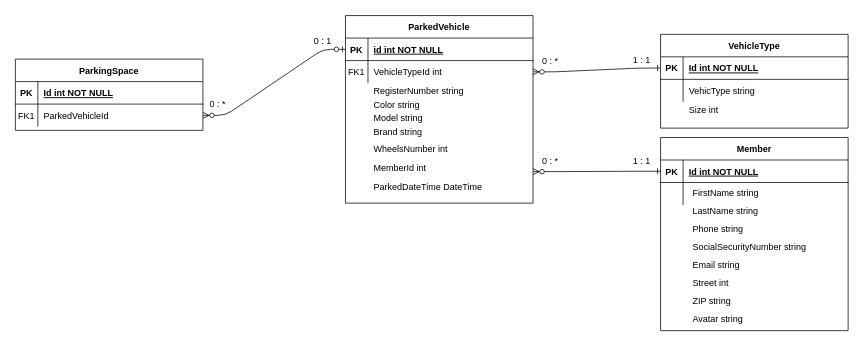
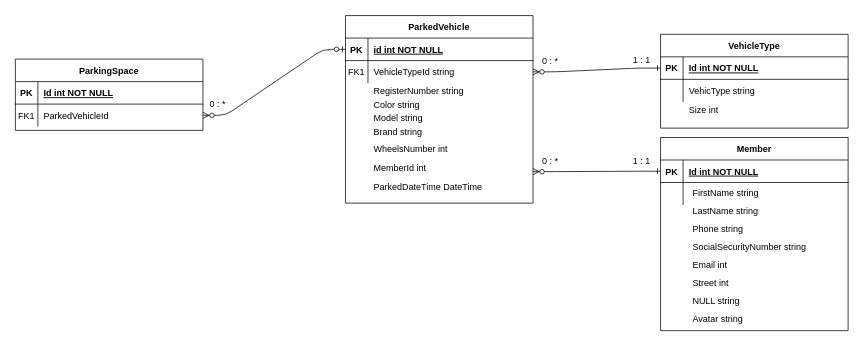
(323, 42) -> none
(412, 72) -> (419, 72)
(718, 265) -> (710, 265)
(715, 301) -> (718, 301)
